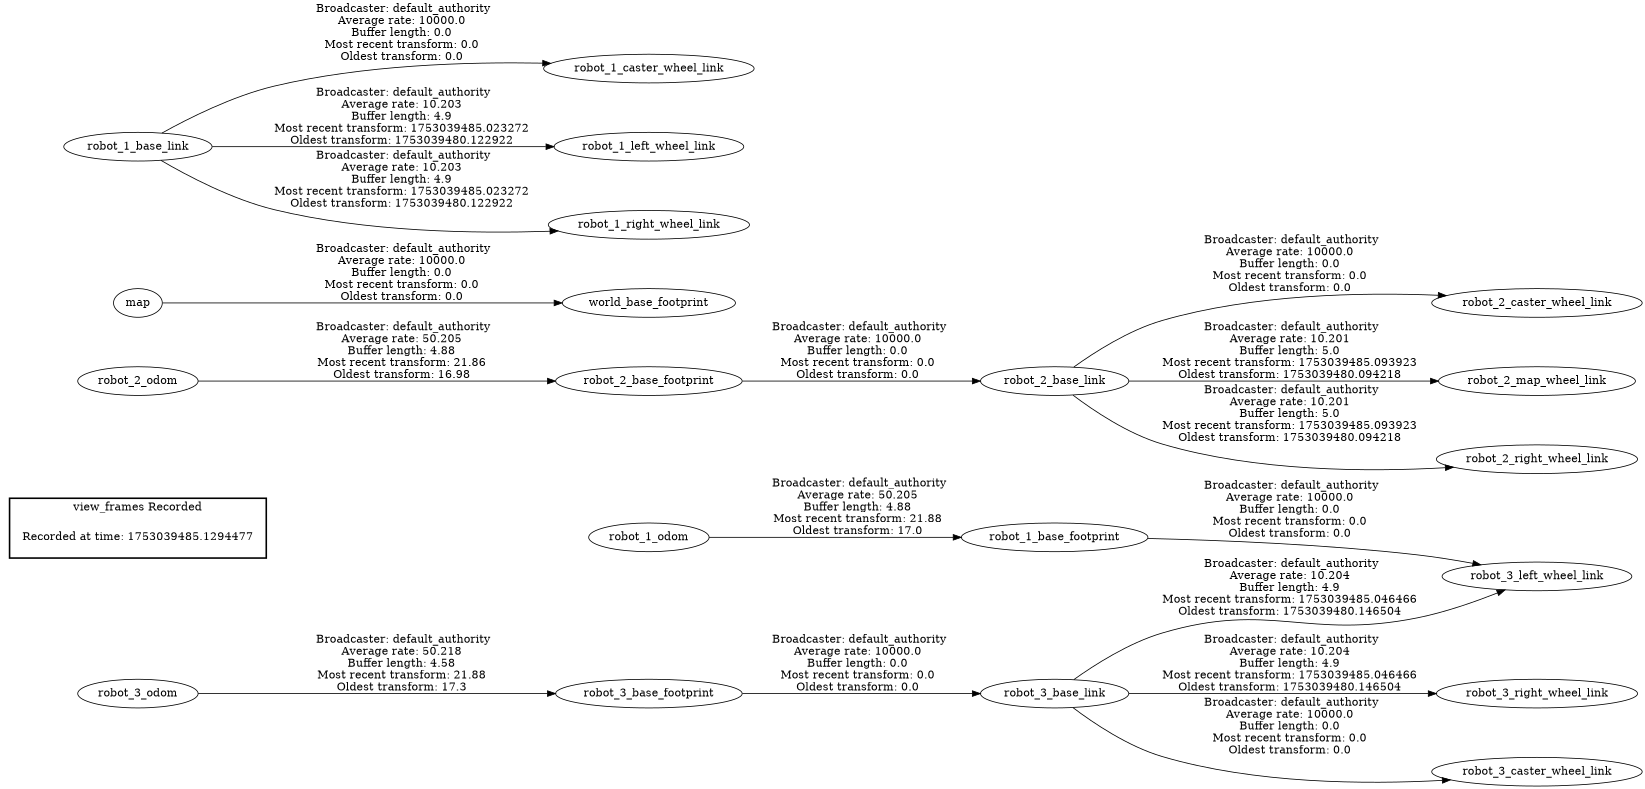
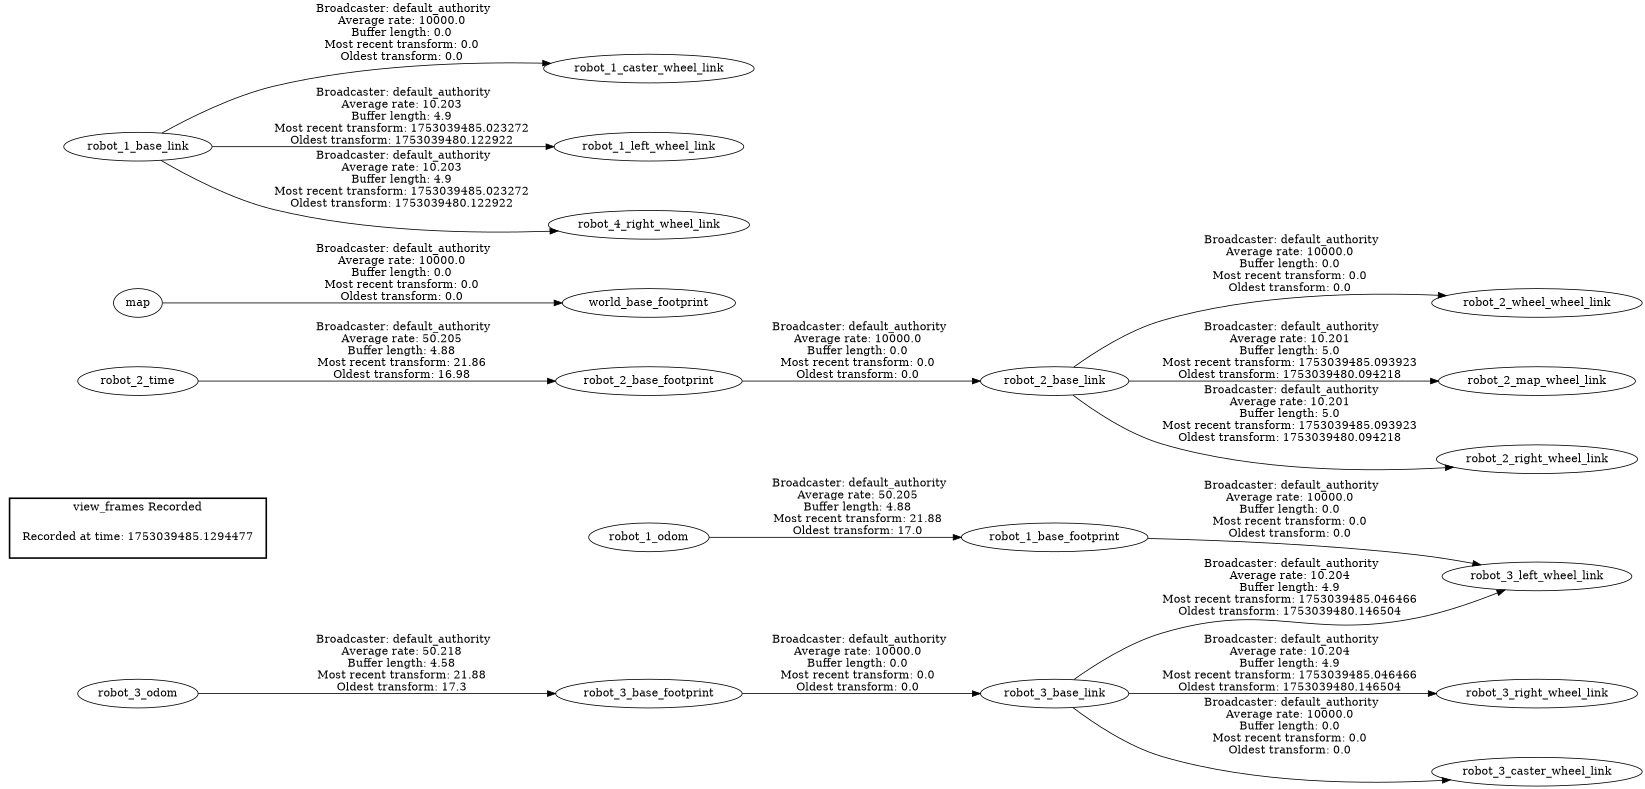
(649, 225) -> (649, 225)
(1537, 303) -> (1537, 303)
(138, 381) -> (138, 381)
